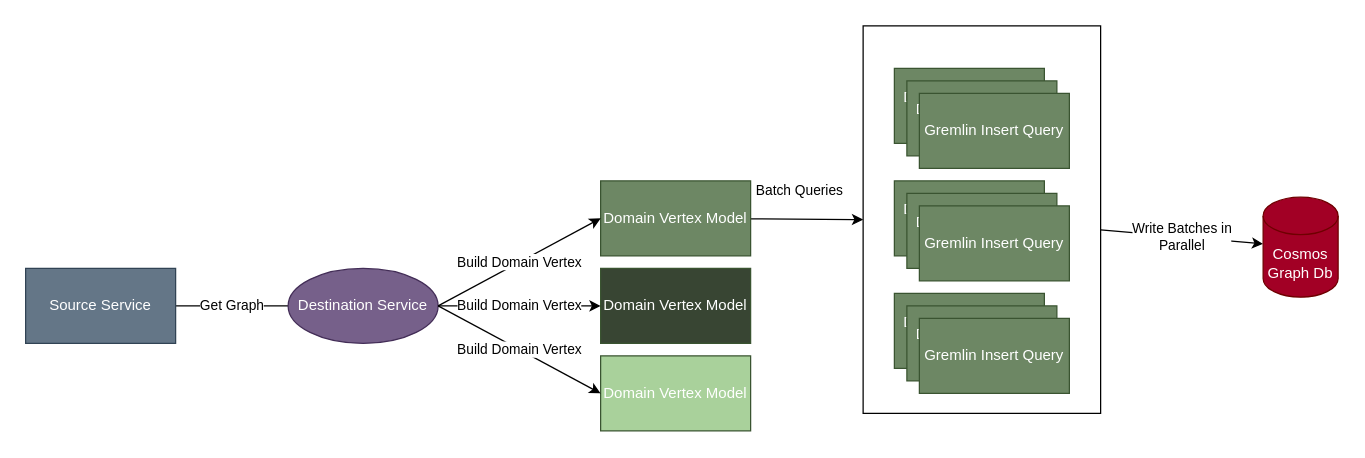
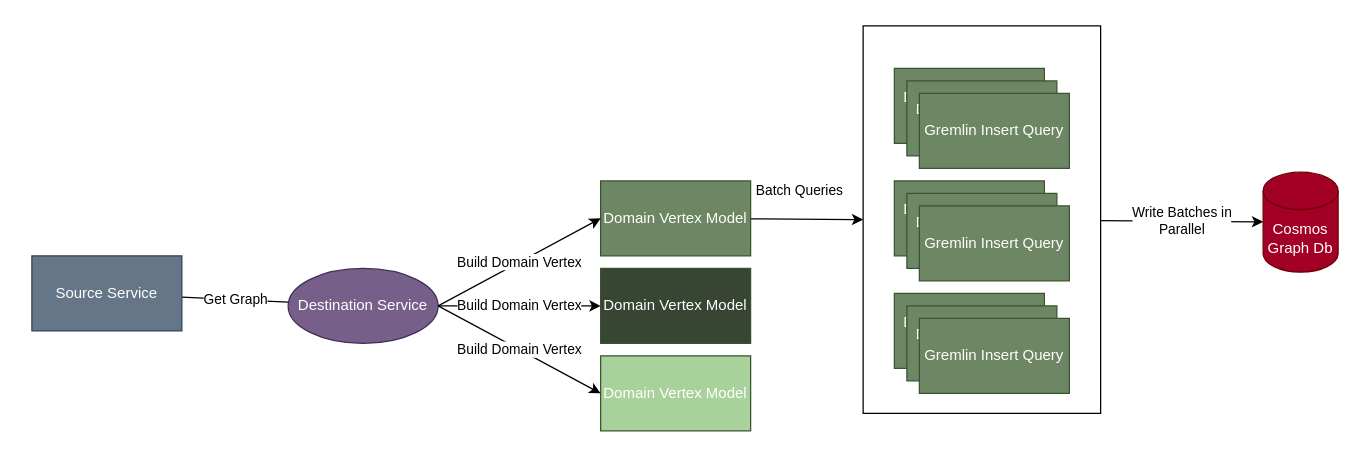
(1301, 247) -> (1301, 222)
(101, 306) -> (107, 293)
